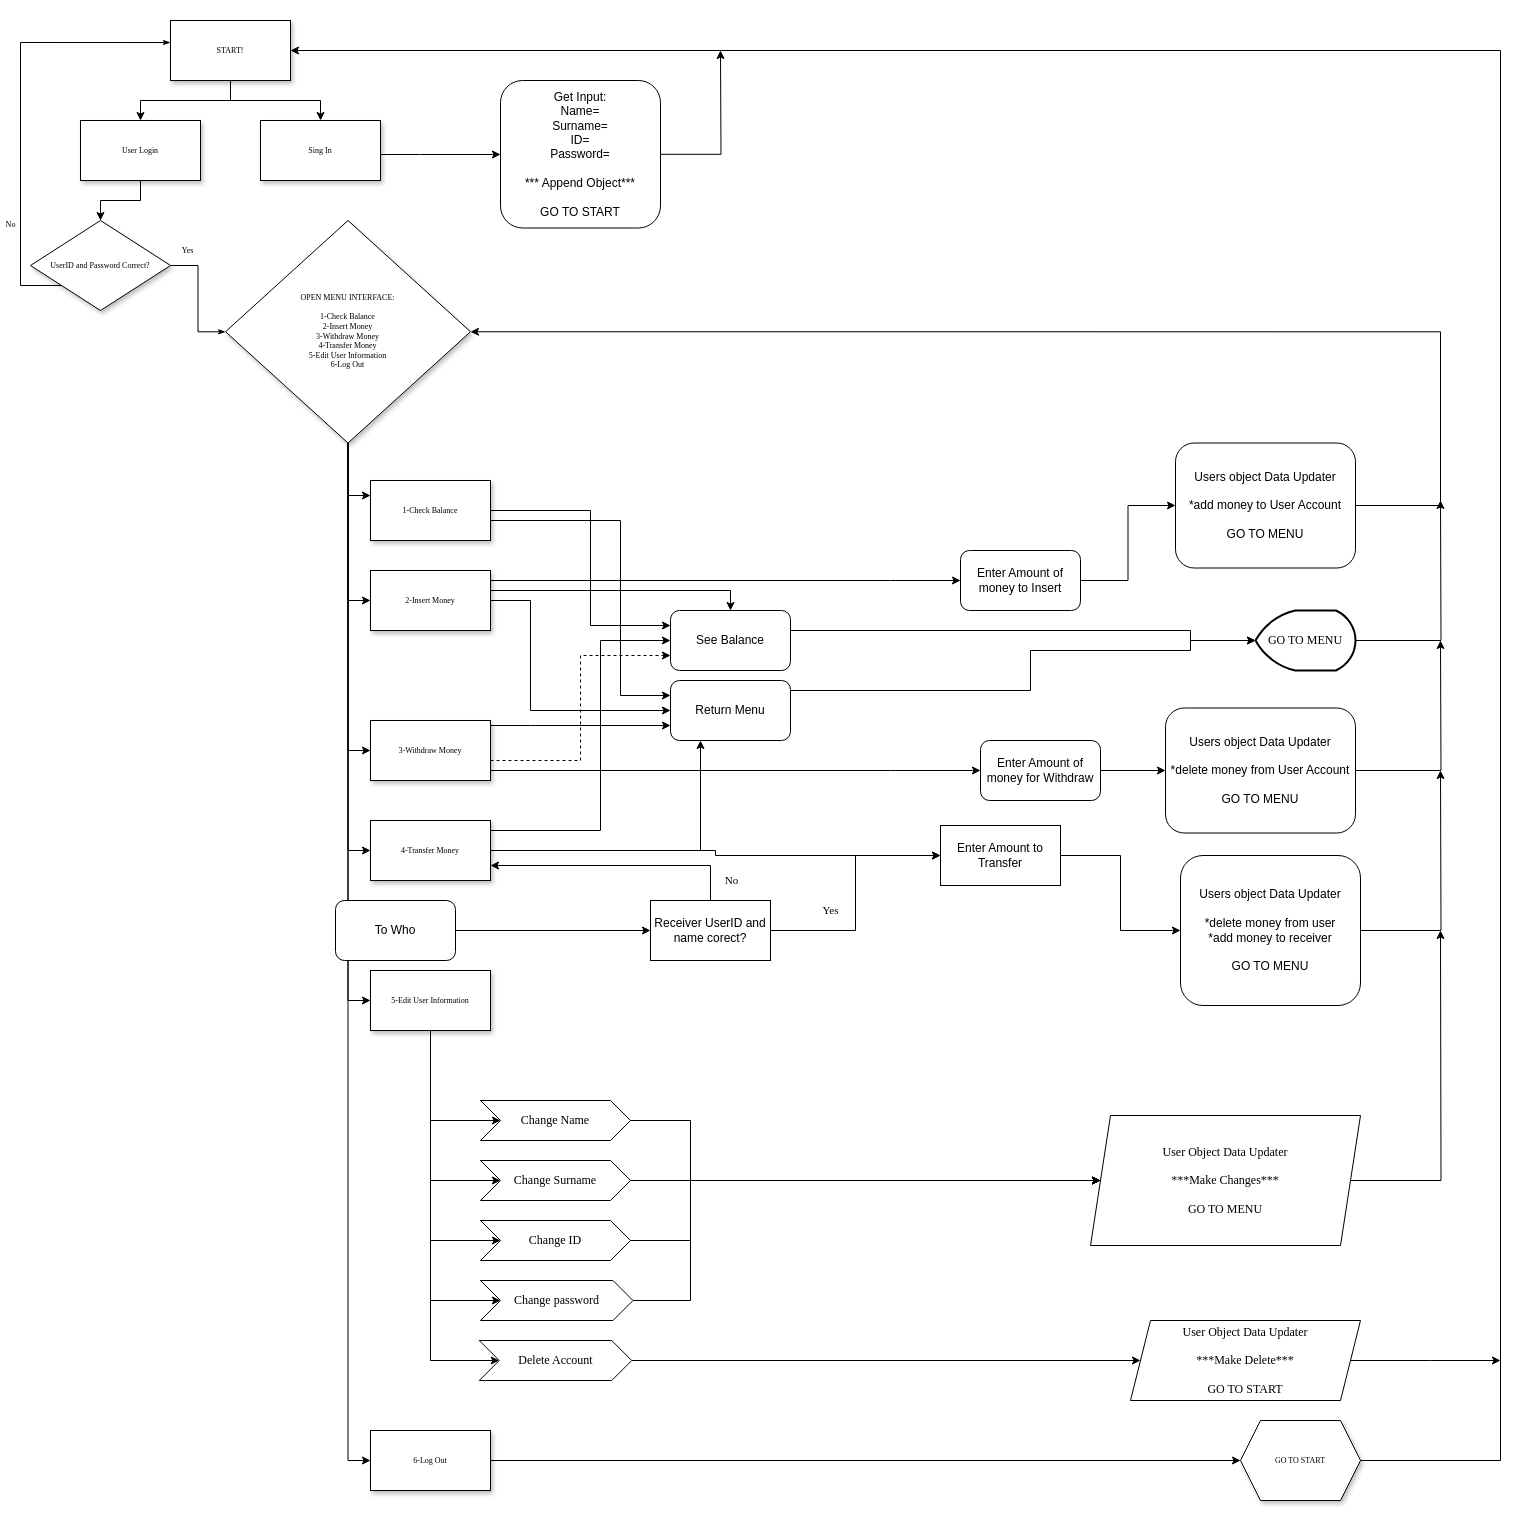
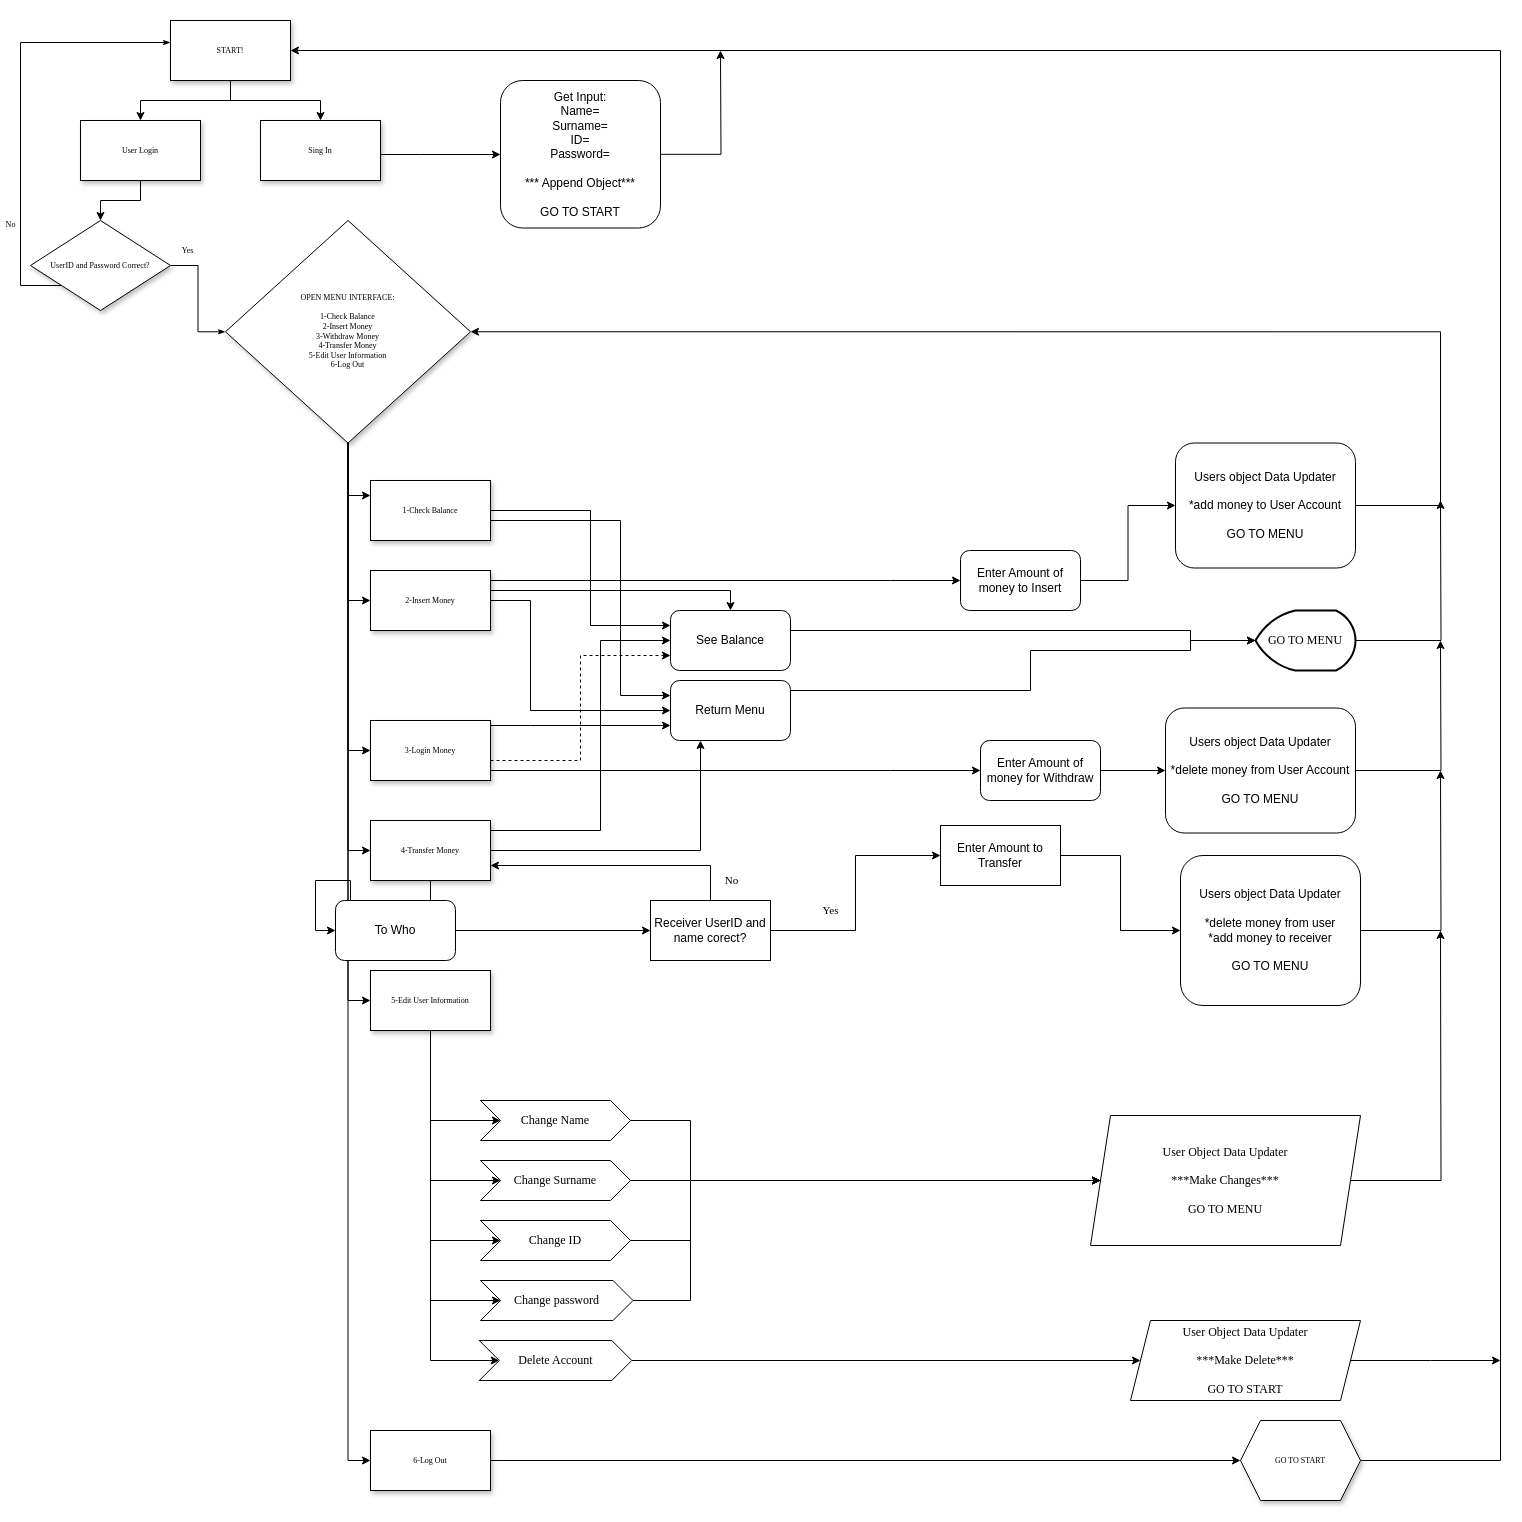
(431, 751) -> (431, 751)
(775, 856) -> (316, 884)
